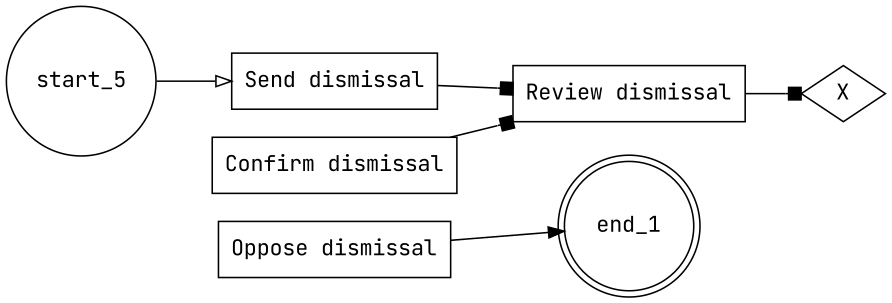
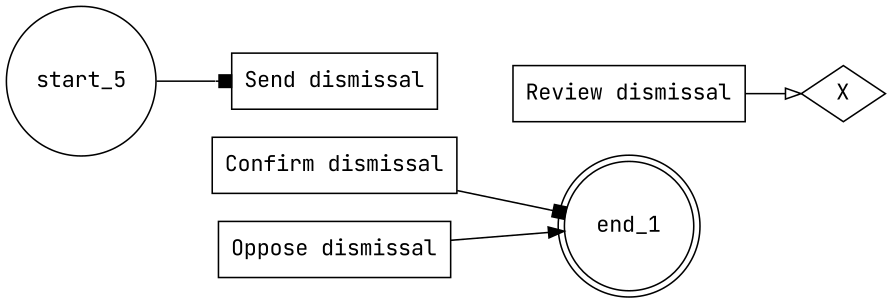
(186, 81) -> (186, 81)
(467, 87) -> none
(765, 94) -> (765, 94)
(474, 131) -> (504, 200)
